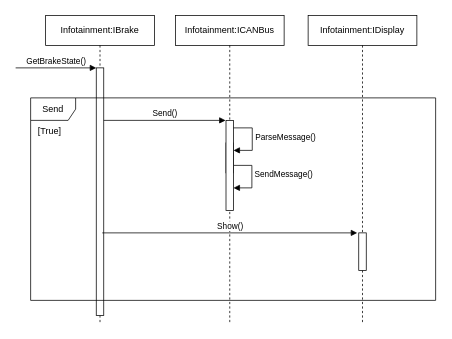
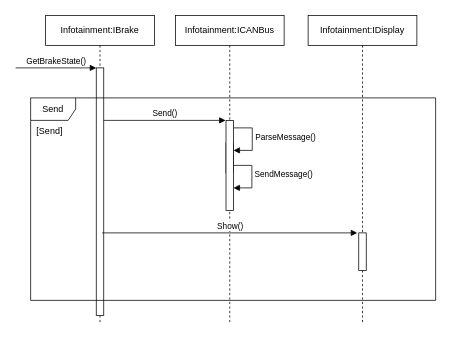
(50, 132) -> (50, 132)
